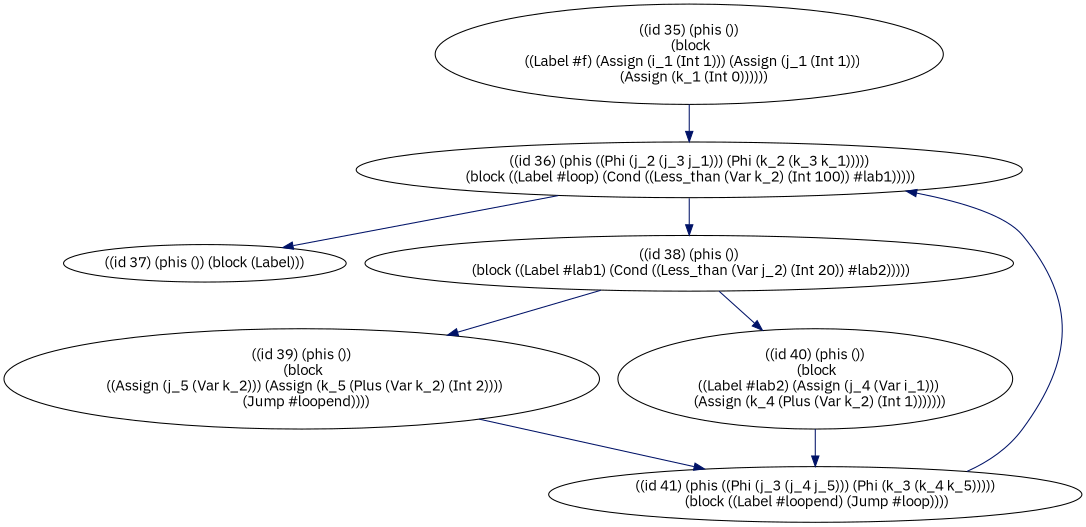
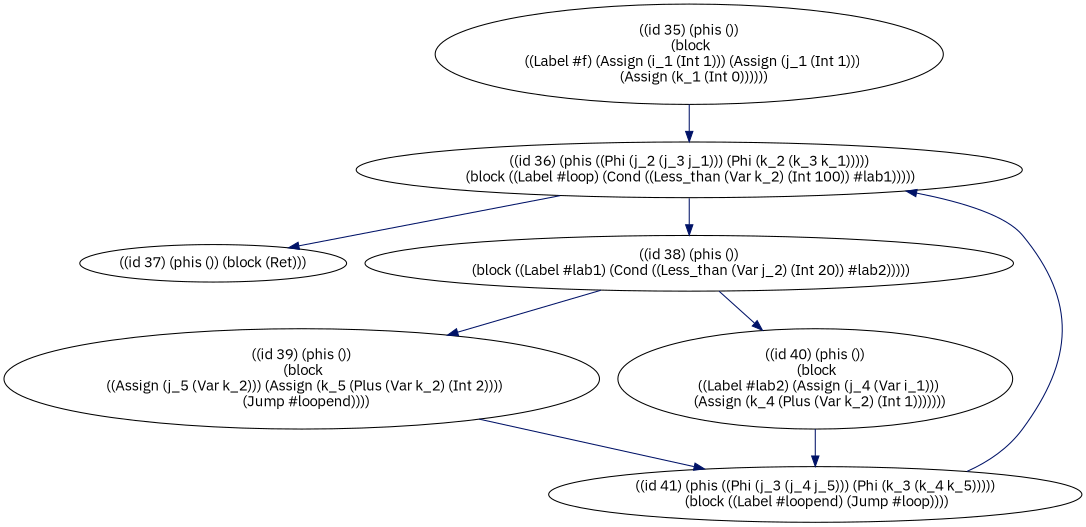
(205, 263) -> (213, 263)
